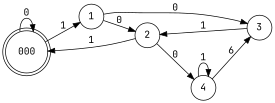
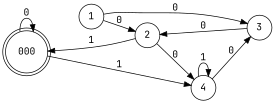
(203, 26) -> (203, 26)
(60, 34) -> (116, 70)
(231, 51) -> (231, 51)
